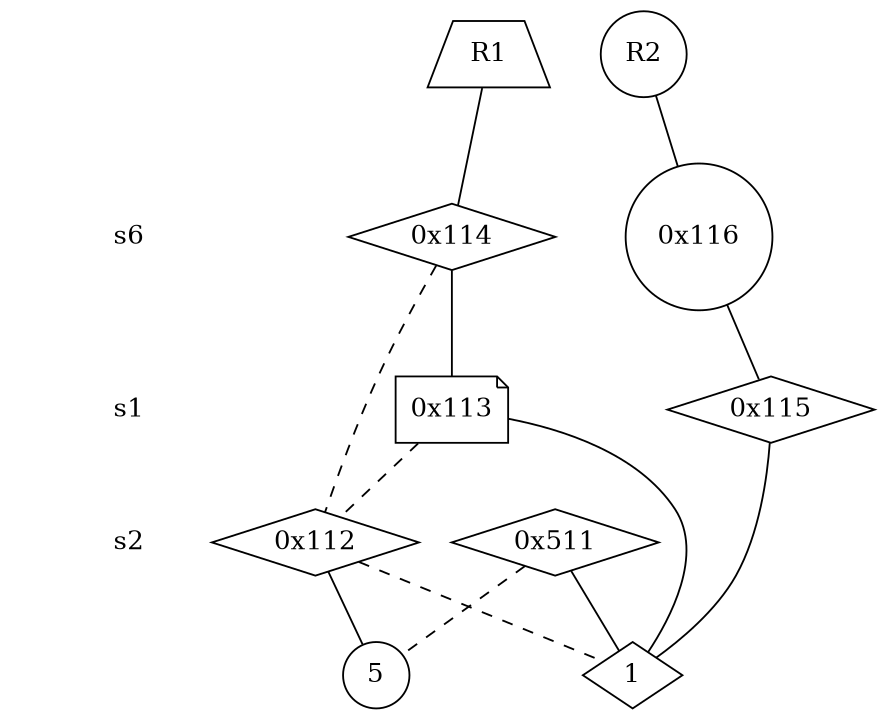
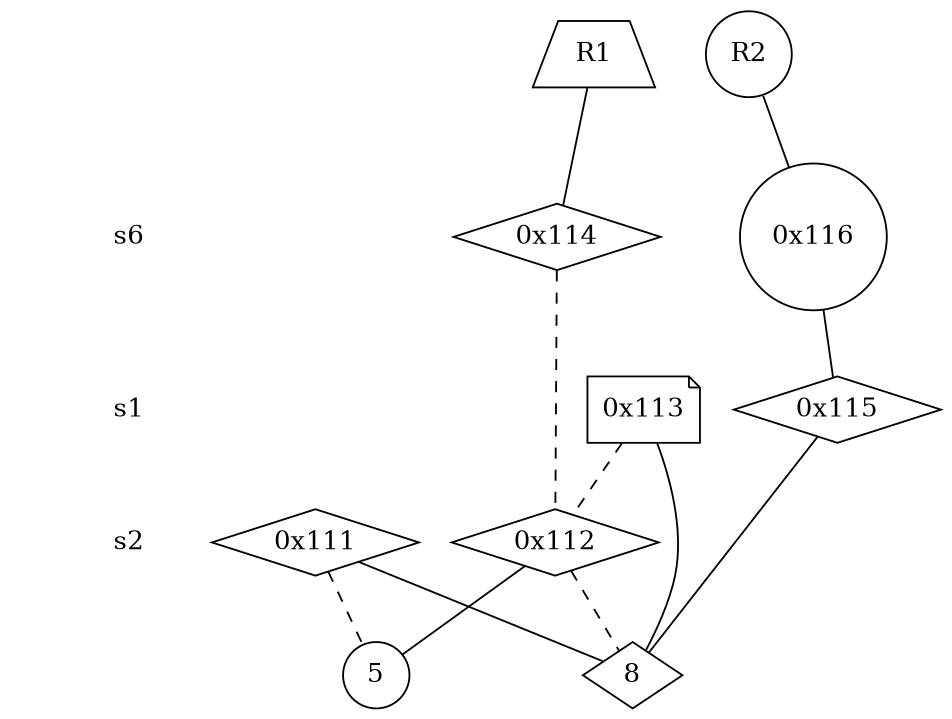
(452, 323) -> none
(555, 542) -> (315, 542)
(633, 675) -> (633, 675)
